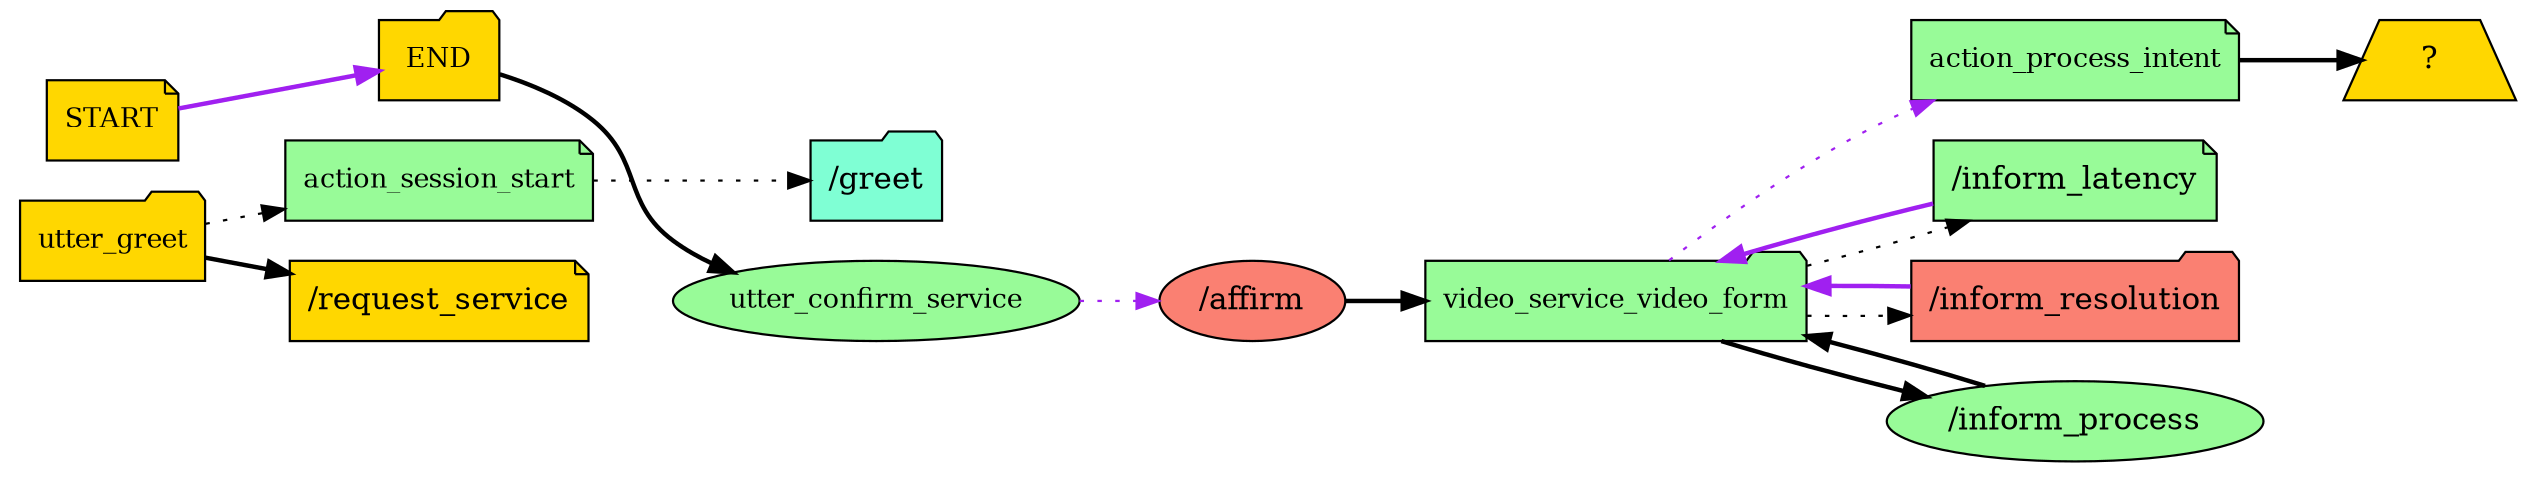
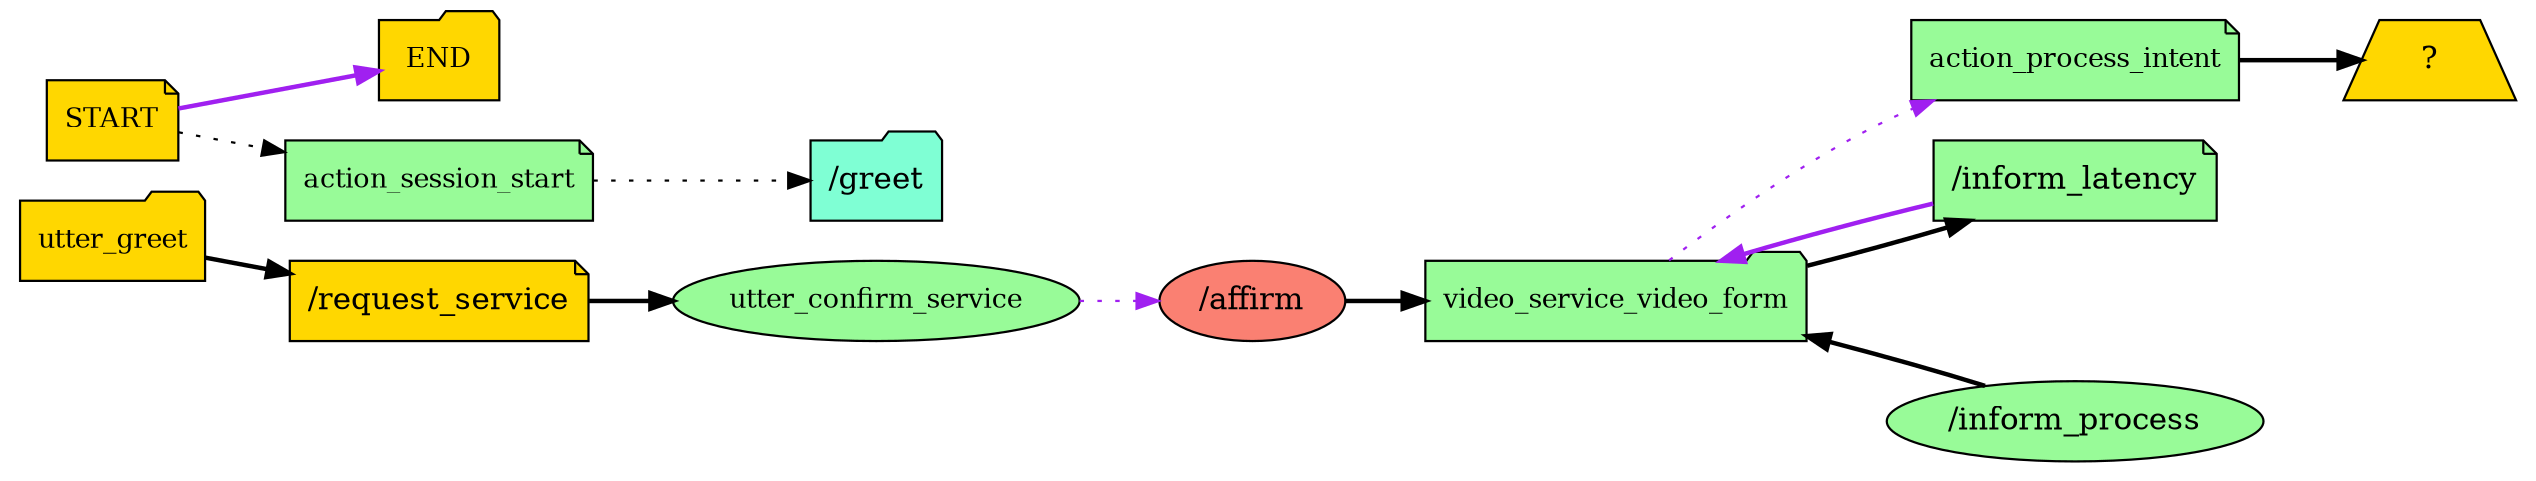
(621, 154) -> (620, 301)
(234, 218) -> (221, 140)
(1878, 247) -> (1878, 247)
(2075, 301) -> none
(1812, 367) -> none
